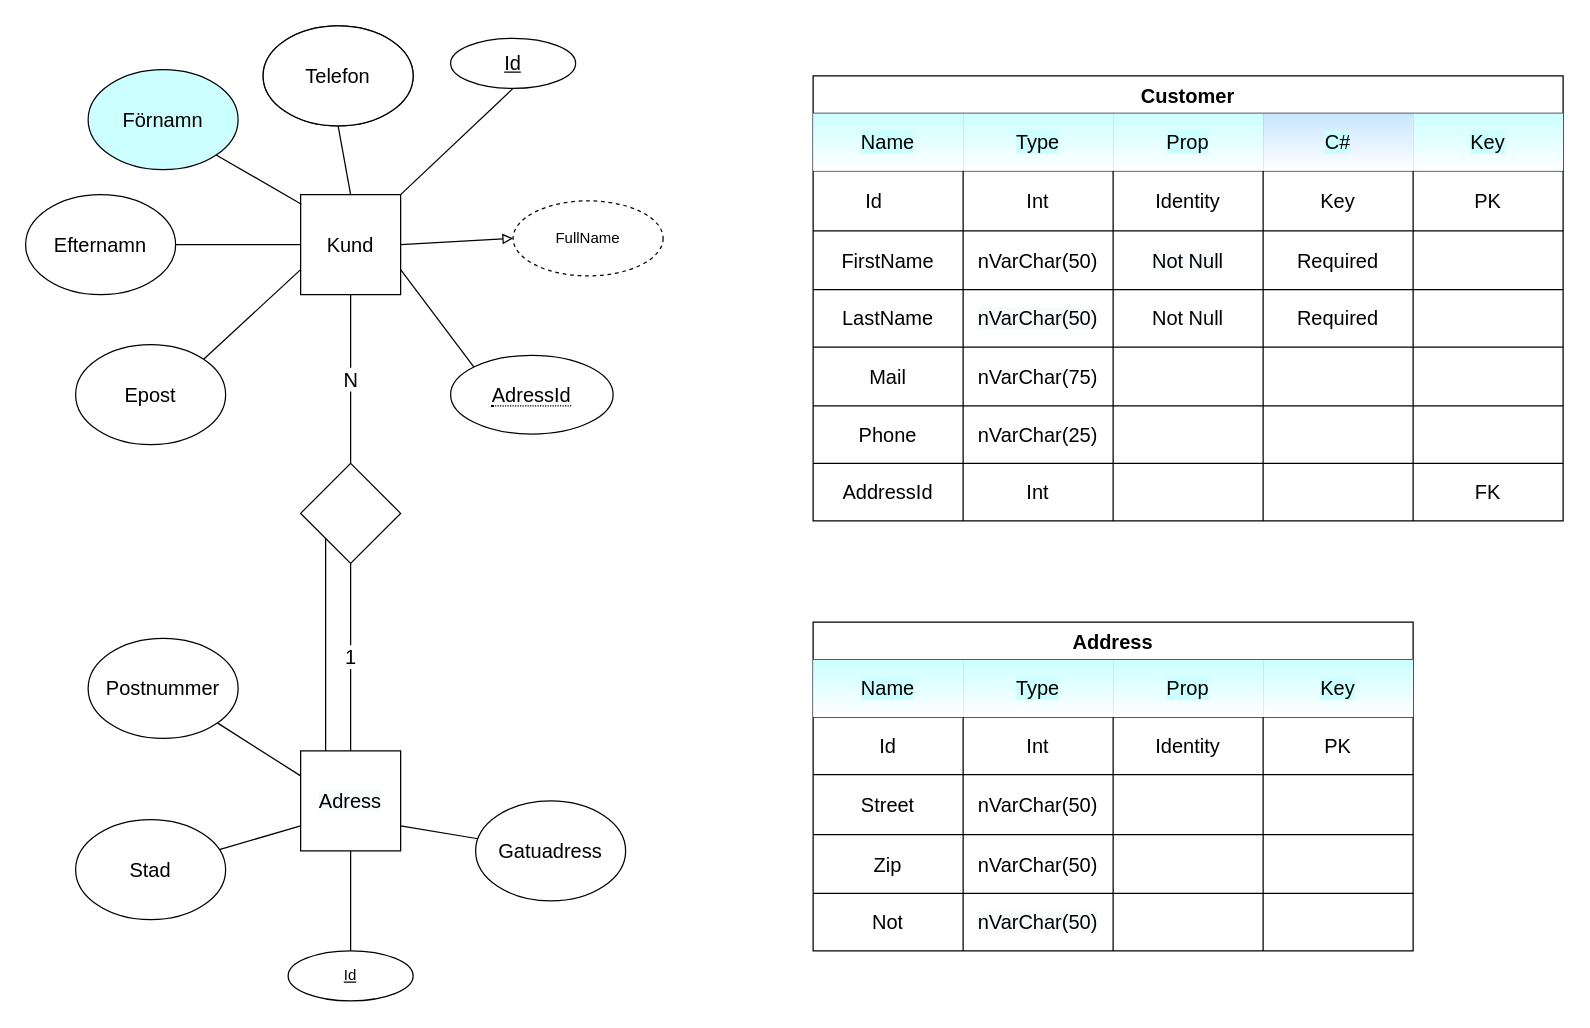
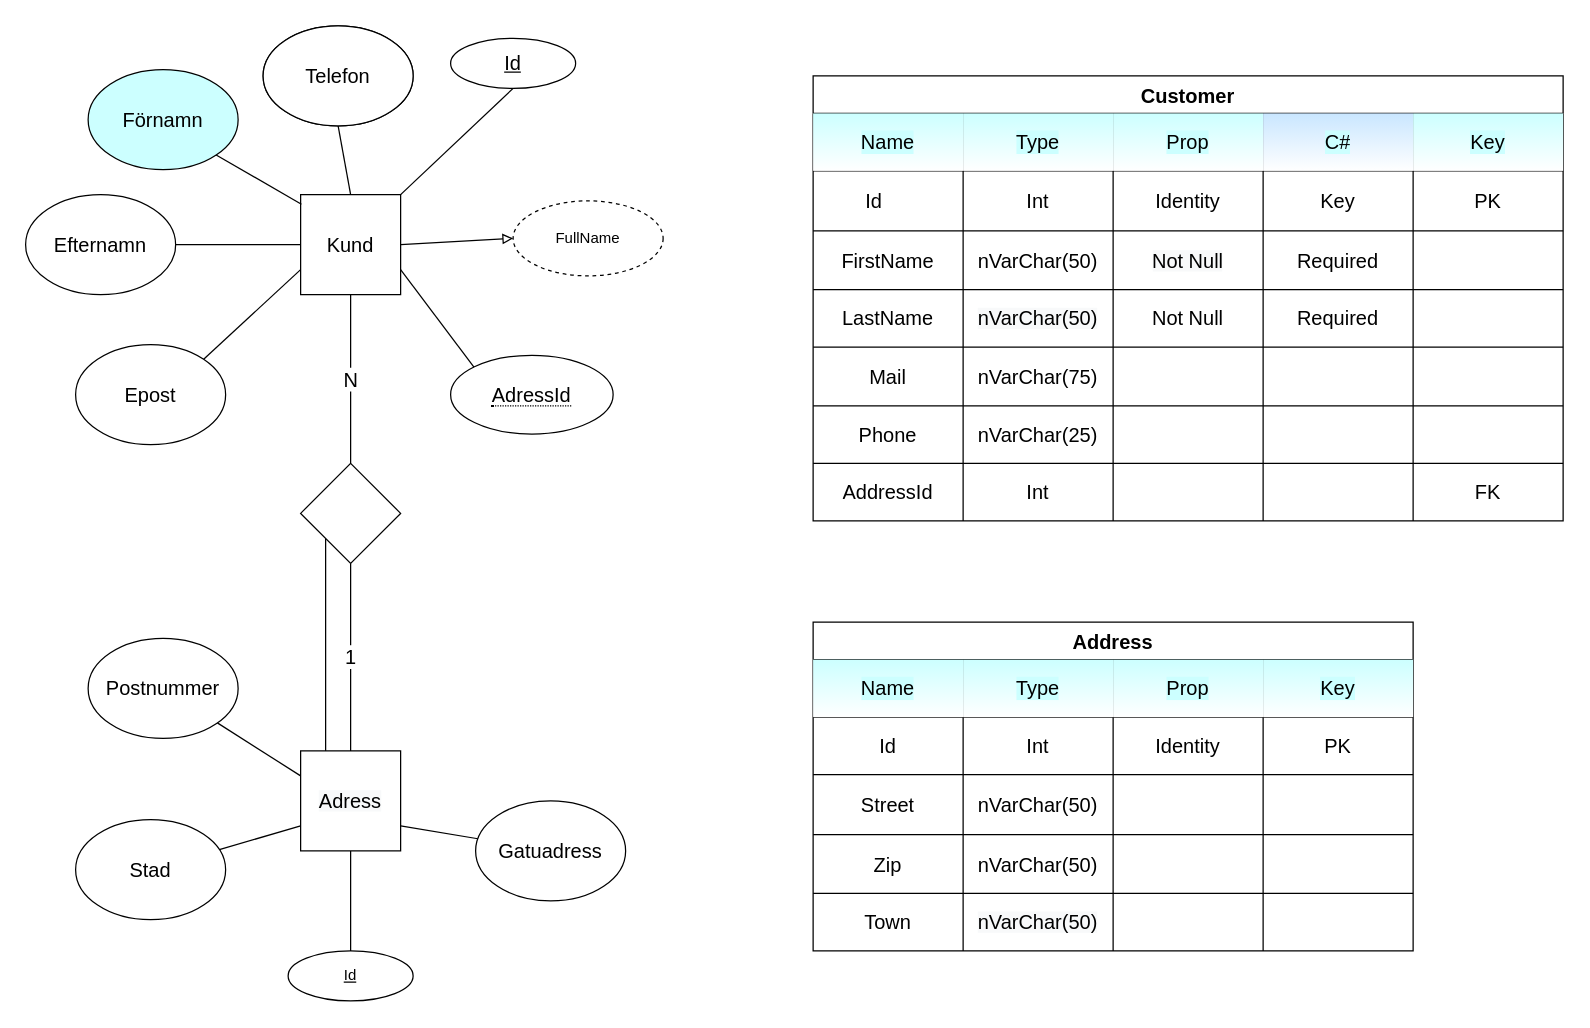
(888, 922) -> (888, 922)
